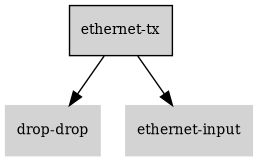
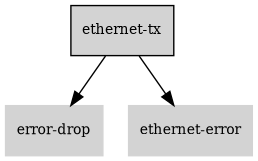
(53, 131) -> (54, 131)
(189, 131) -> (190, 131)
